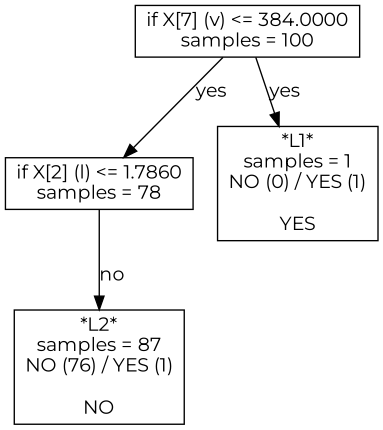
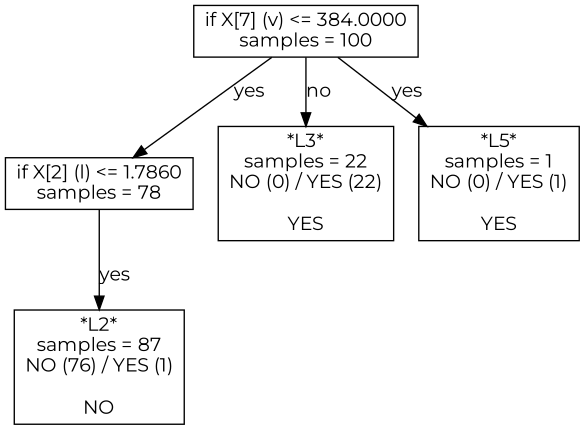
(298, 184) -> (499, 184)
none -> (306, 184)
(112, 275) -> (115, 275)
